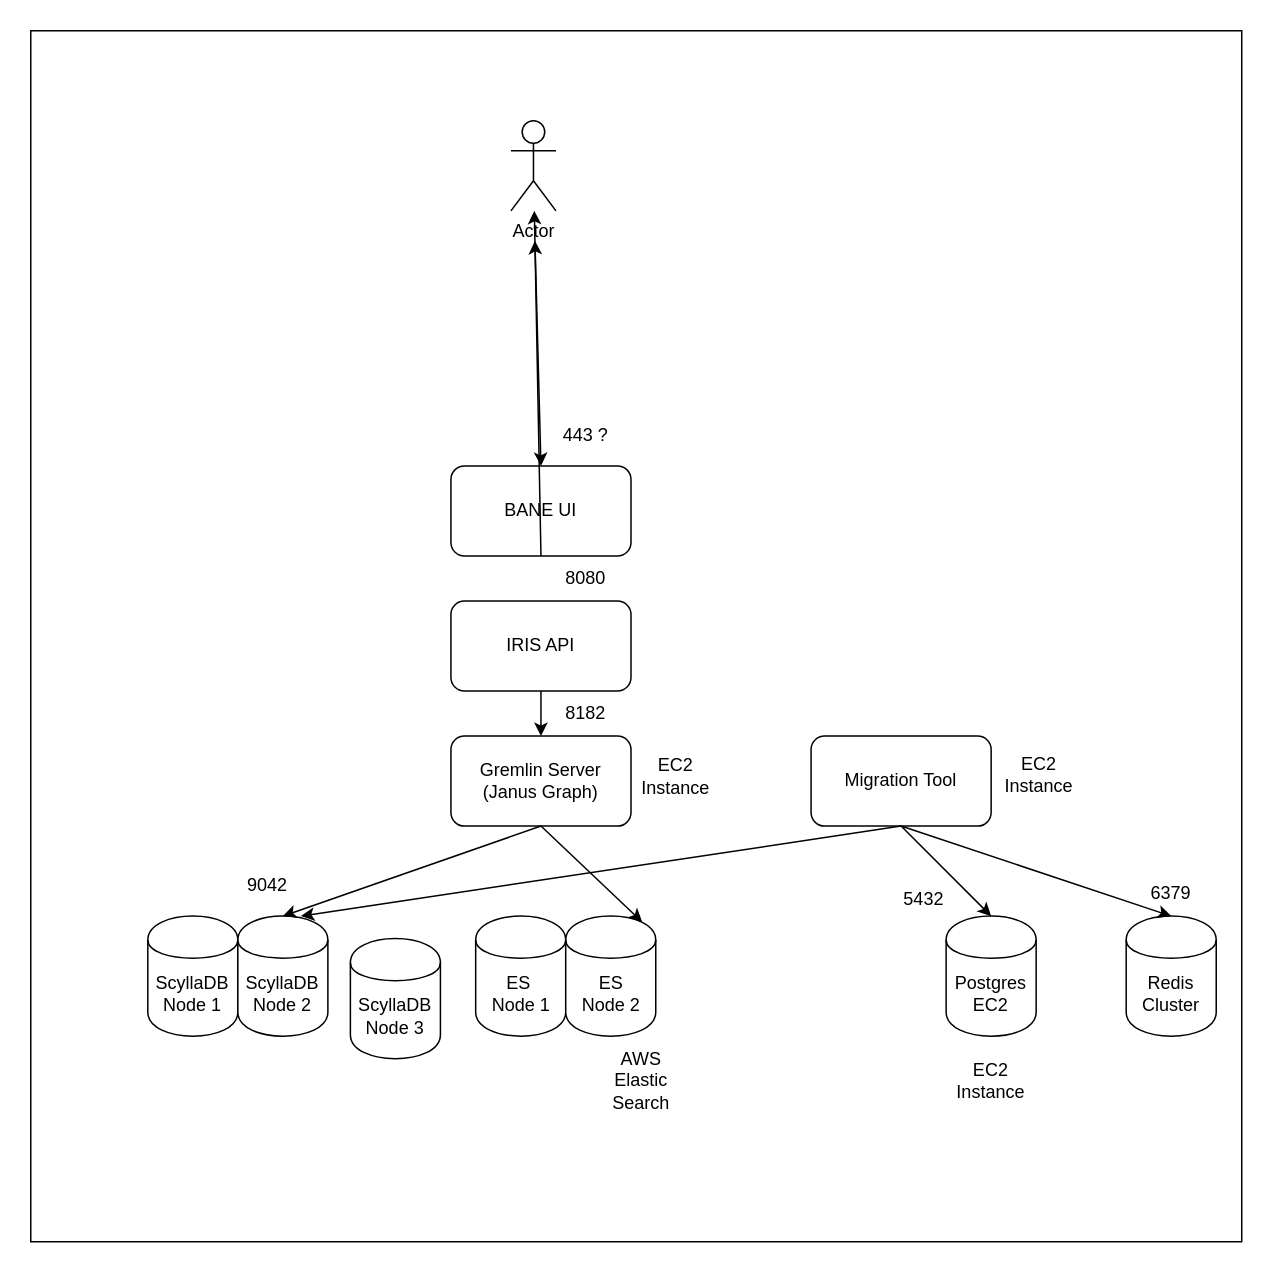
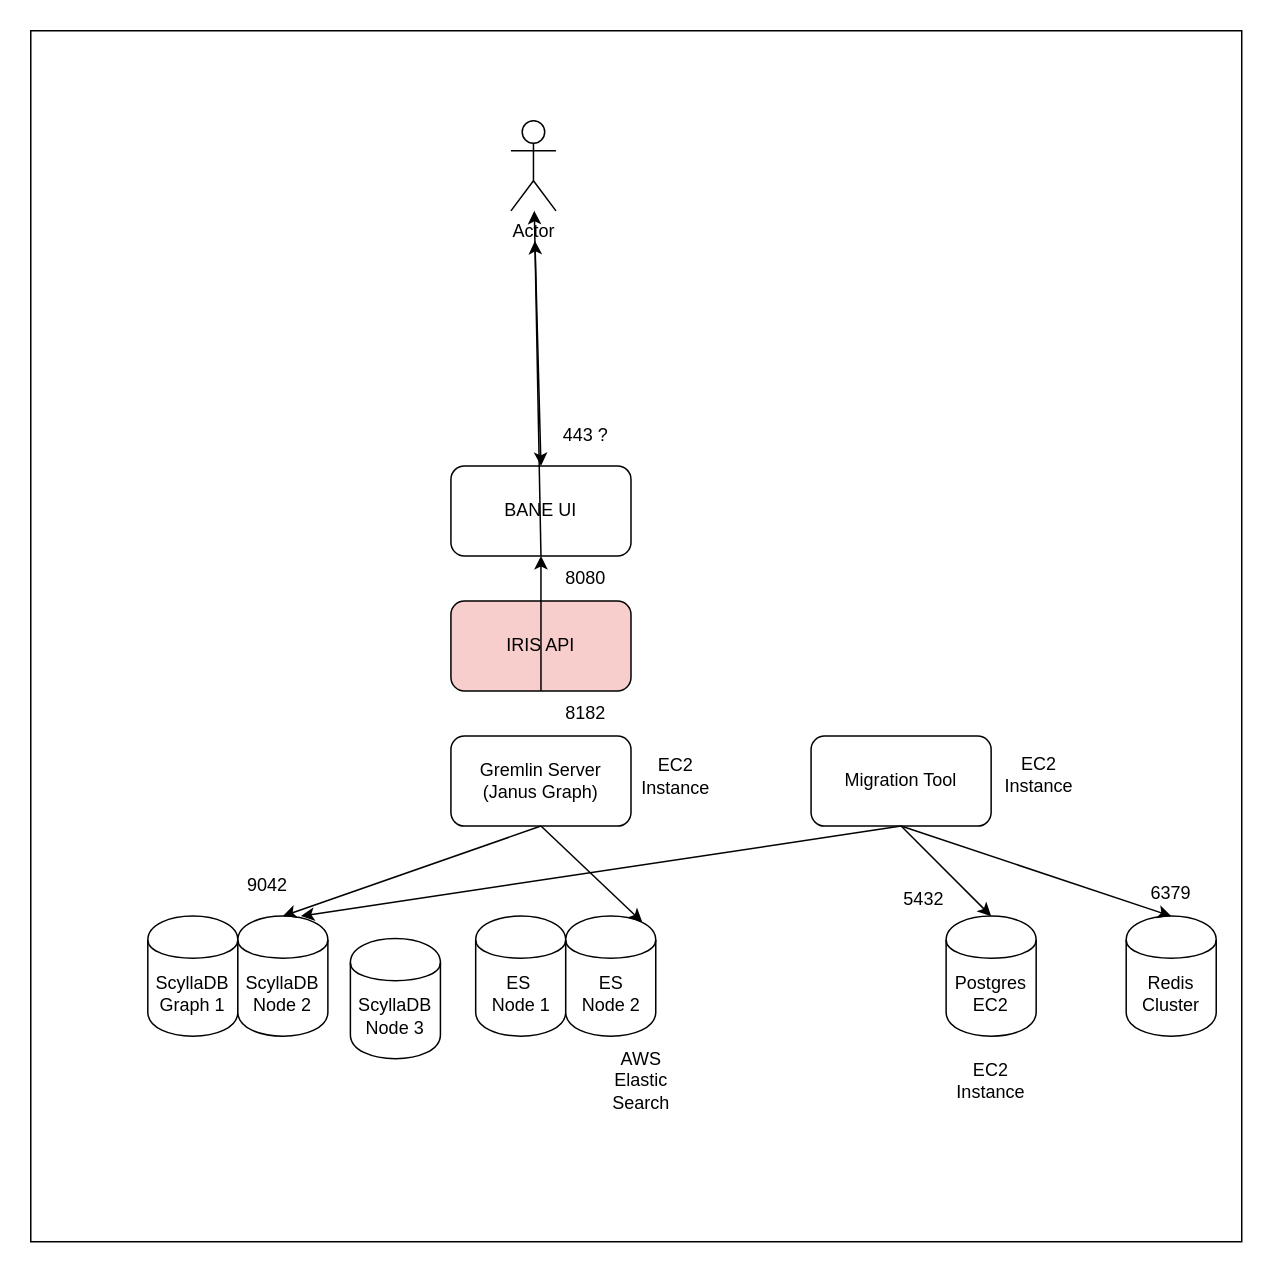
(541, 646) -> (541, 646)
(541, 708) -> (541, 629)
(193, 994) -> (193, 994)
